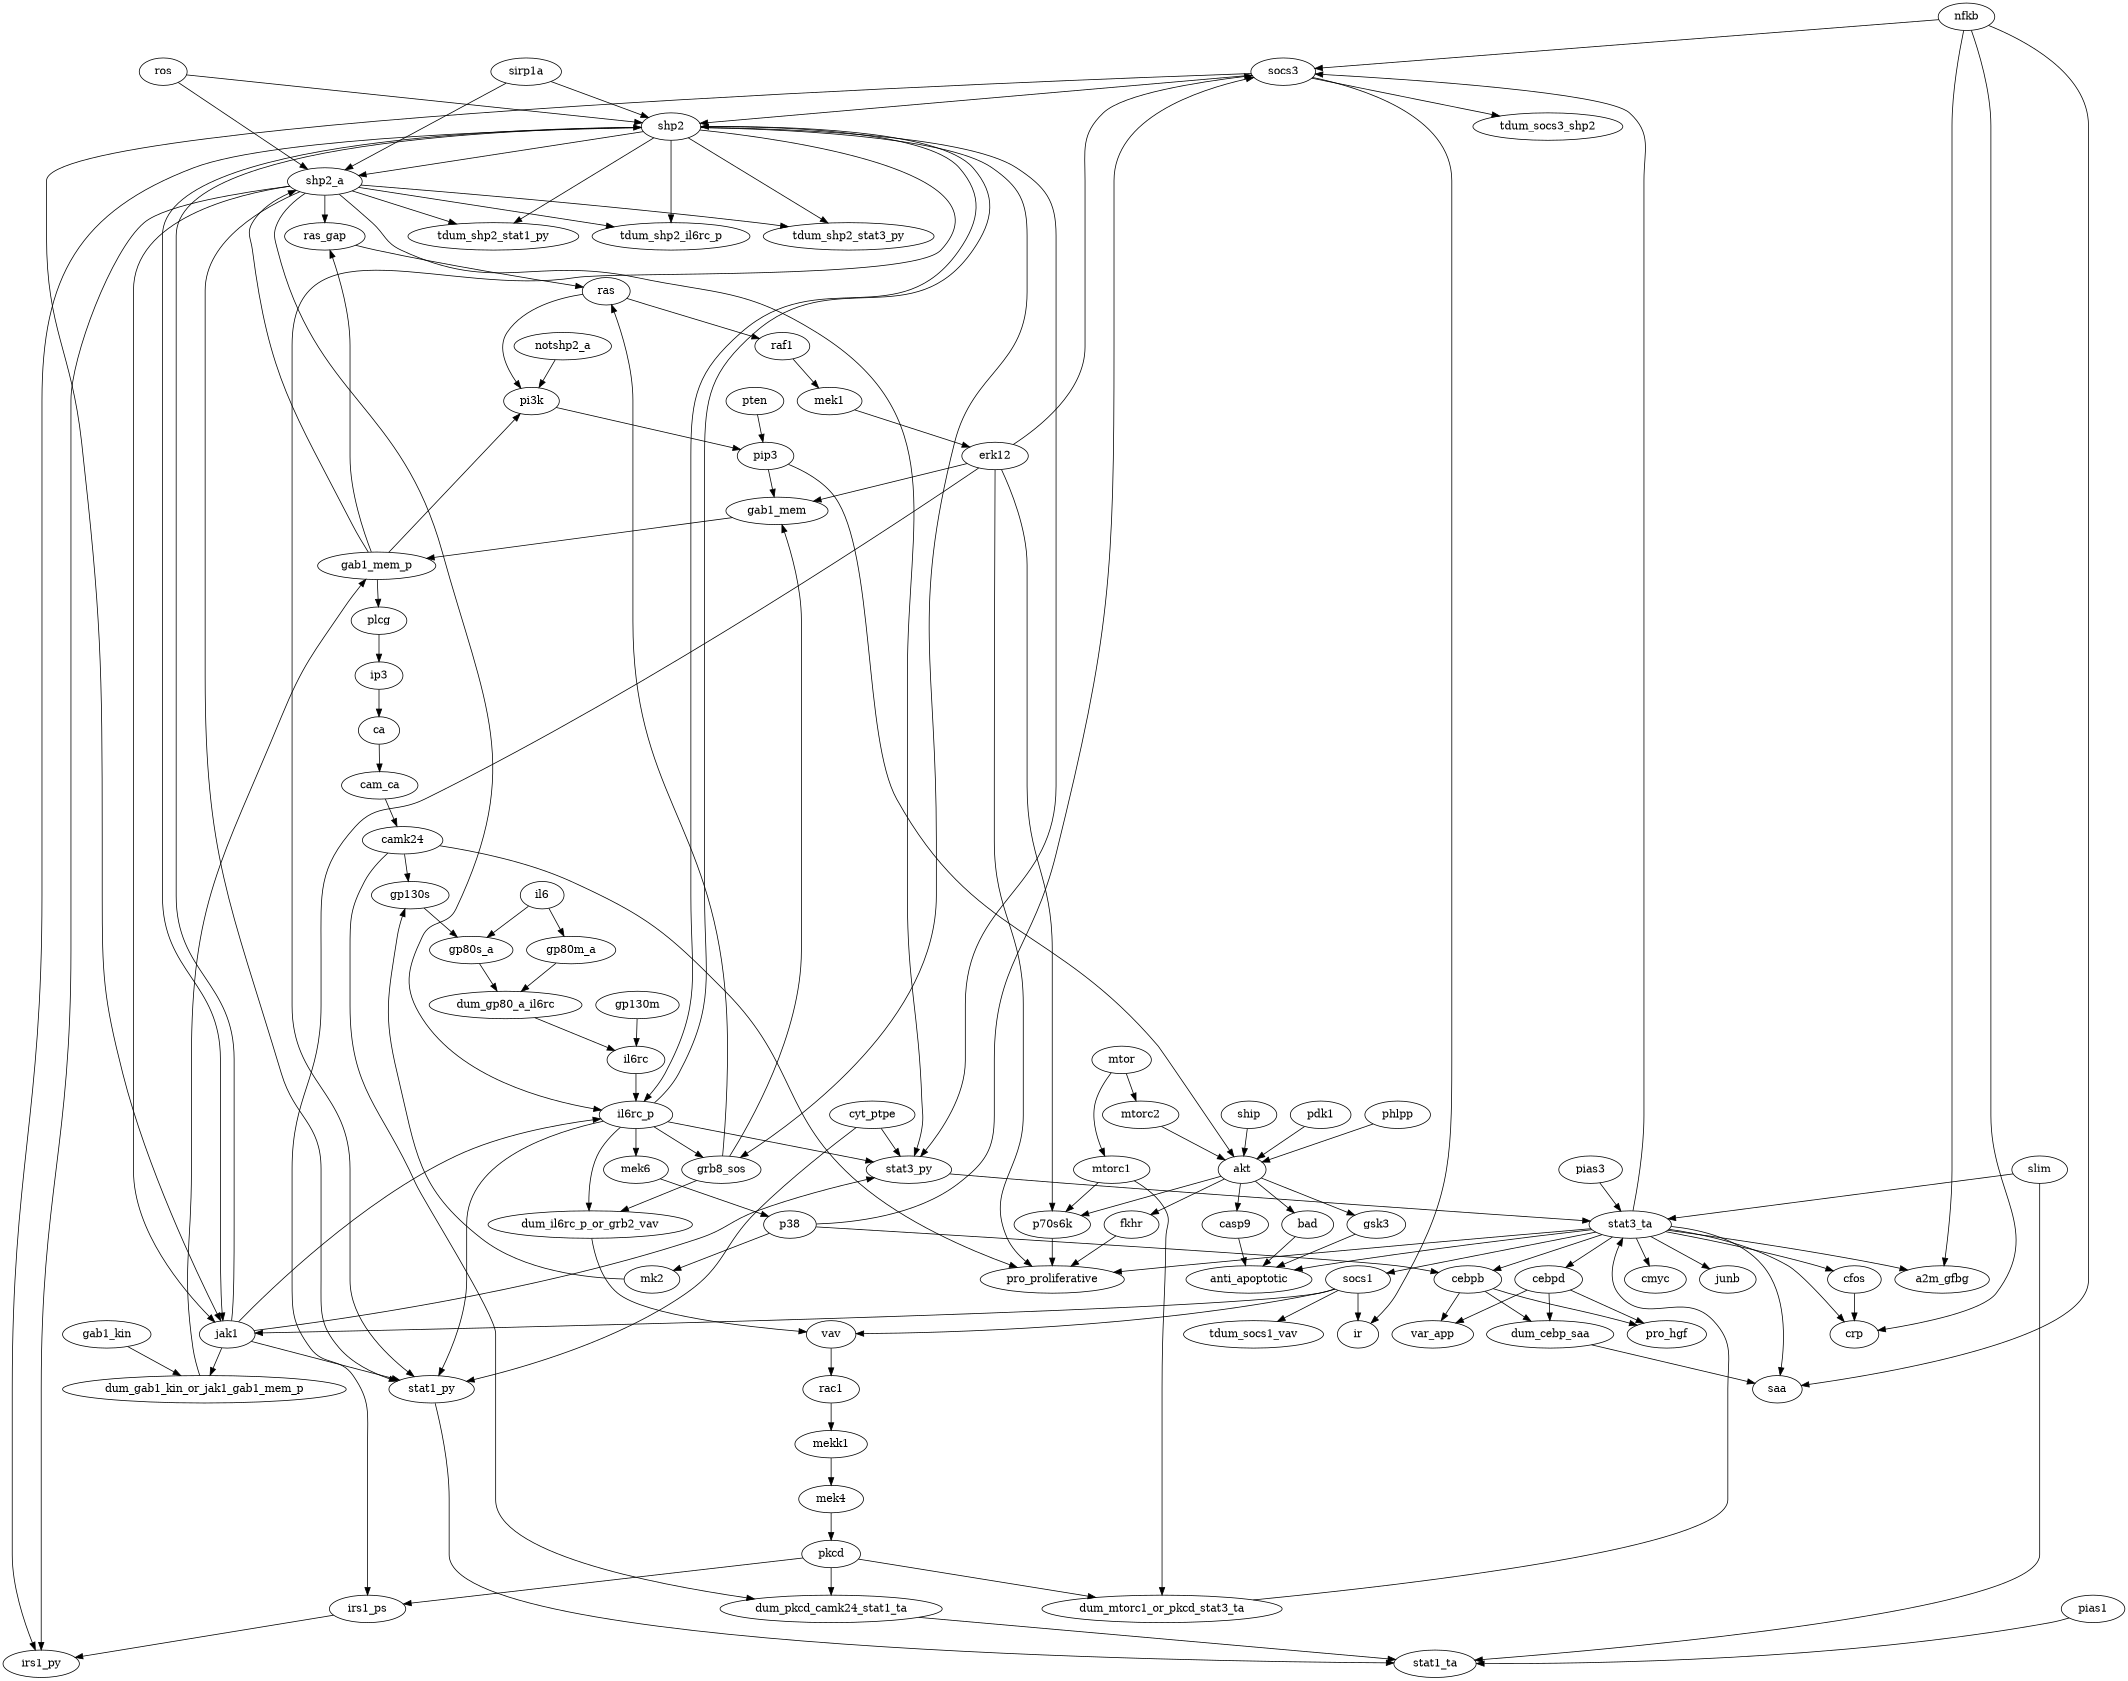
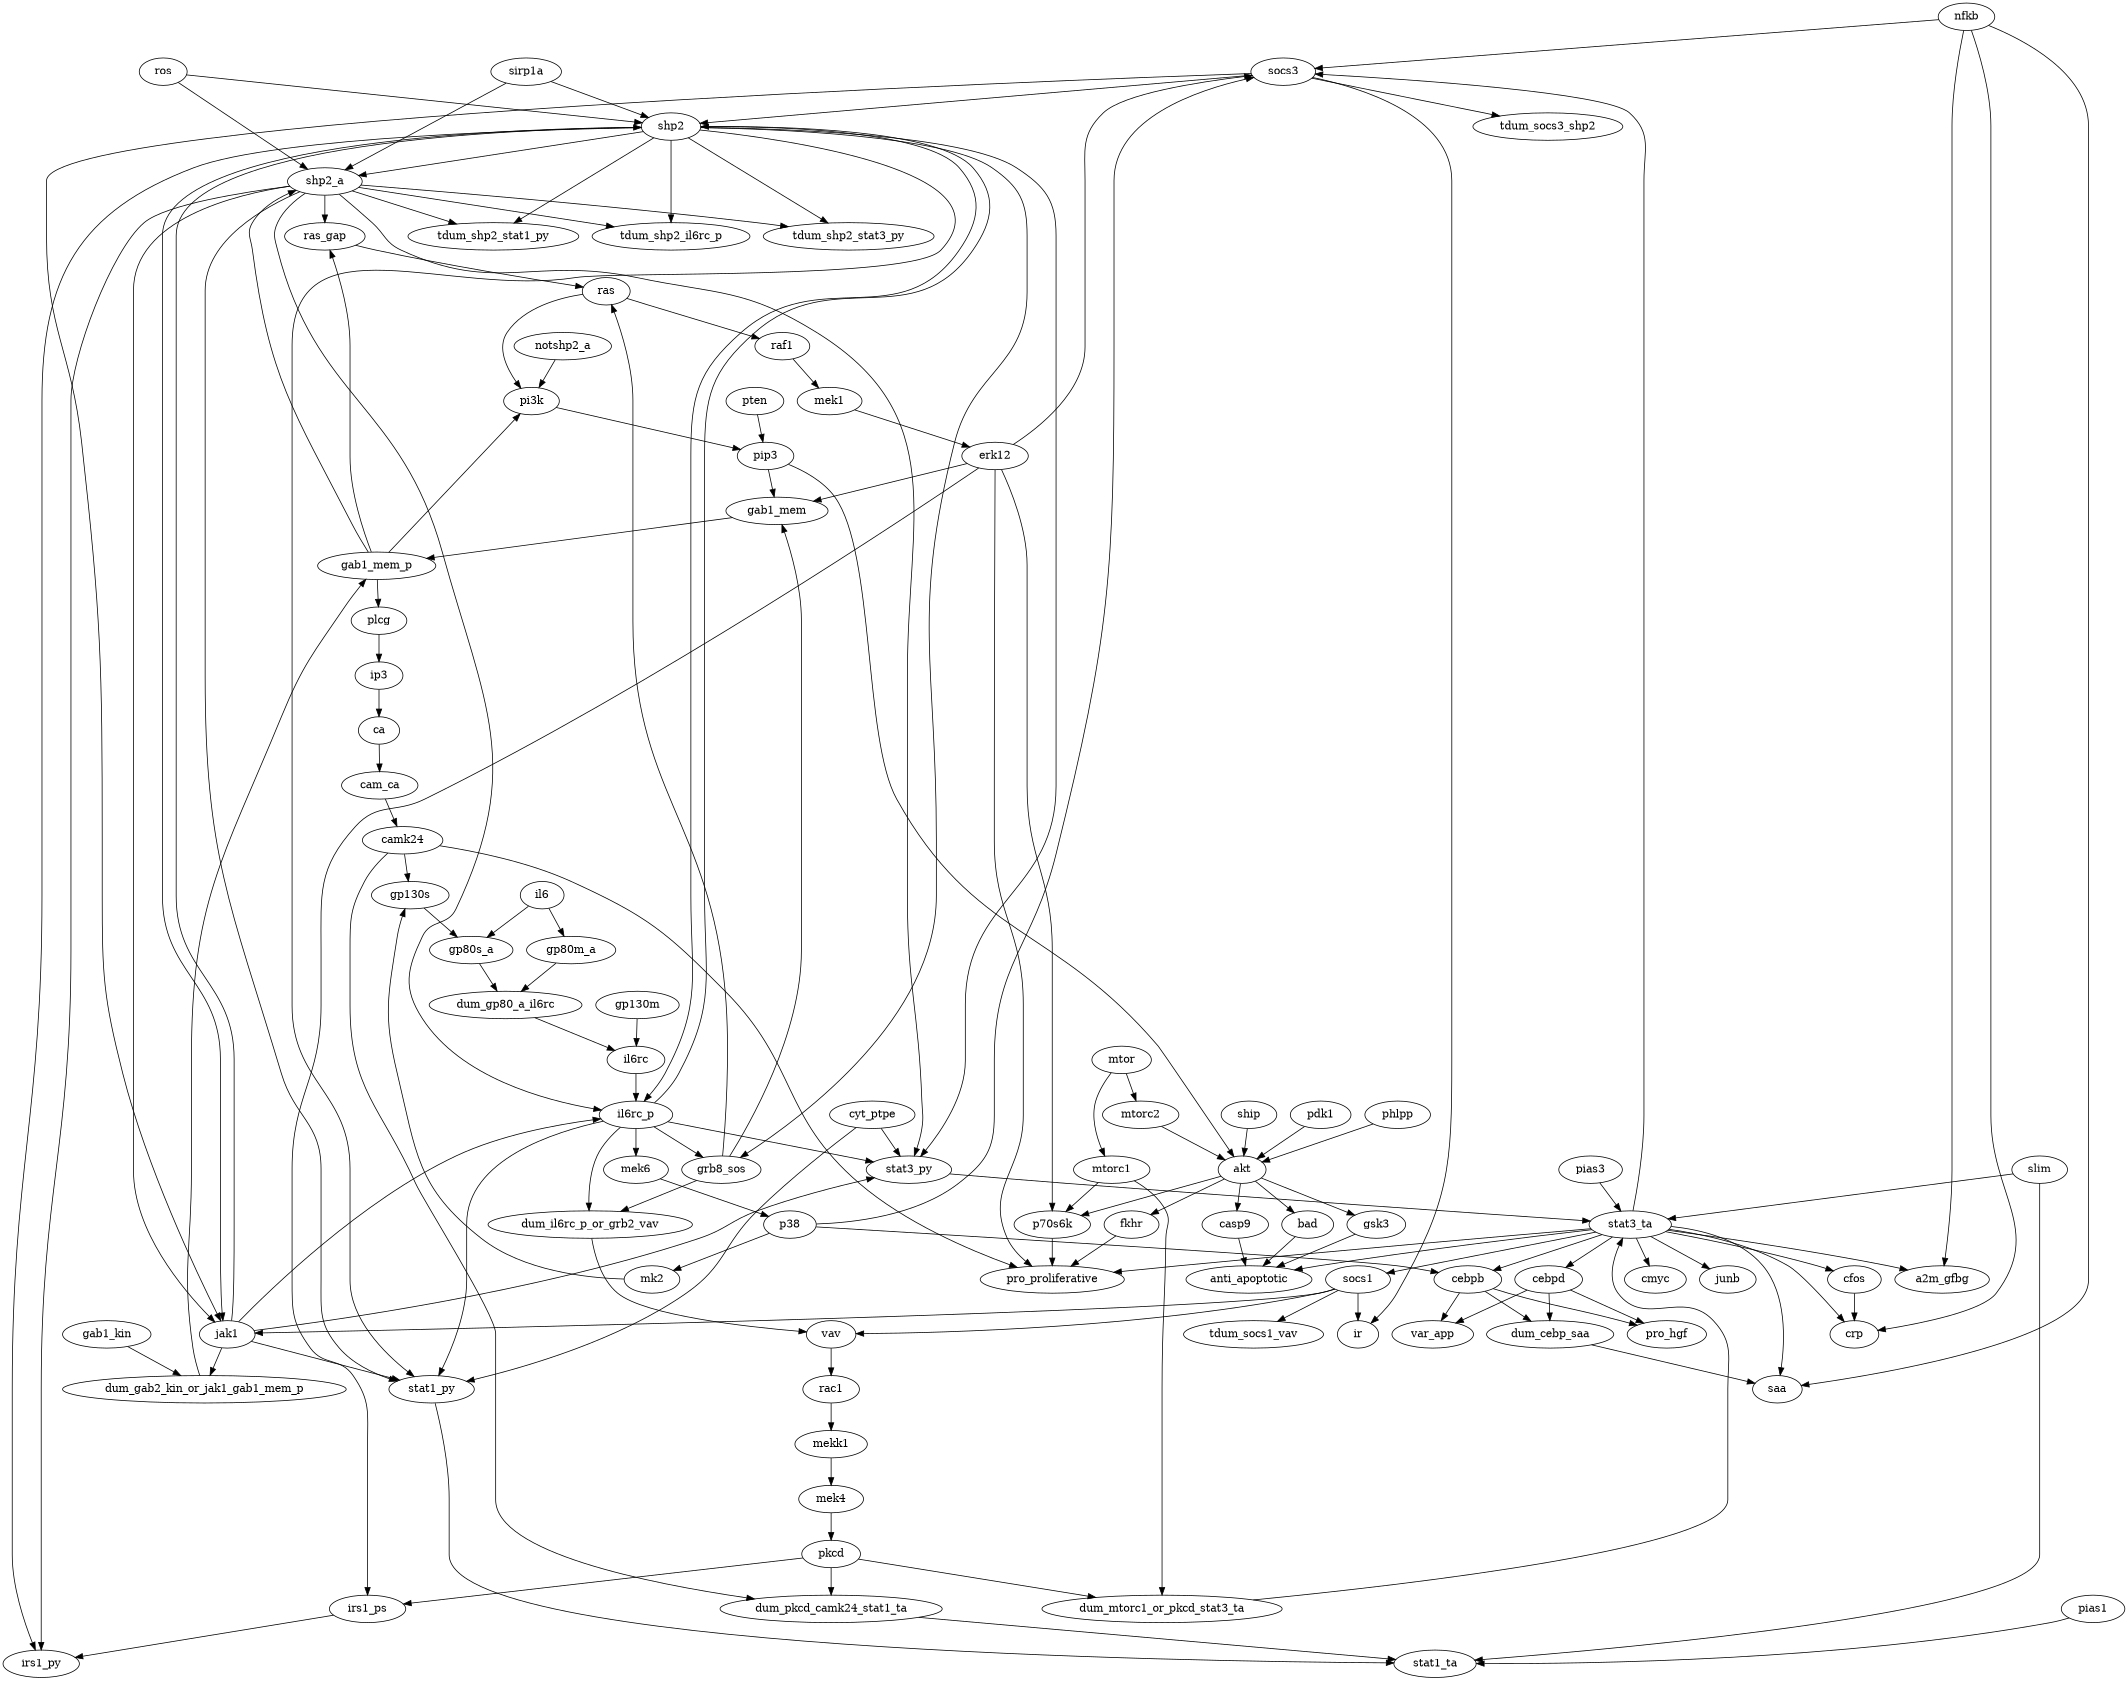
(204, 1389) -> (204, 1389)
